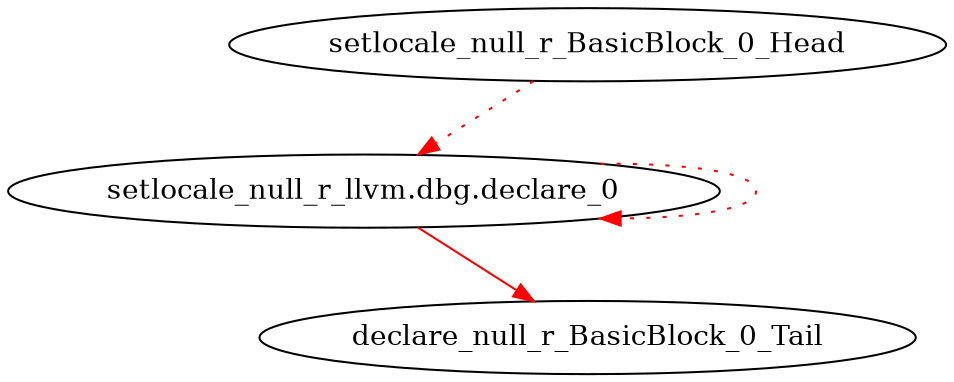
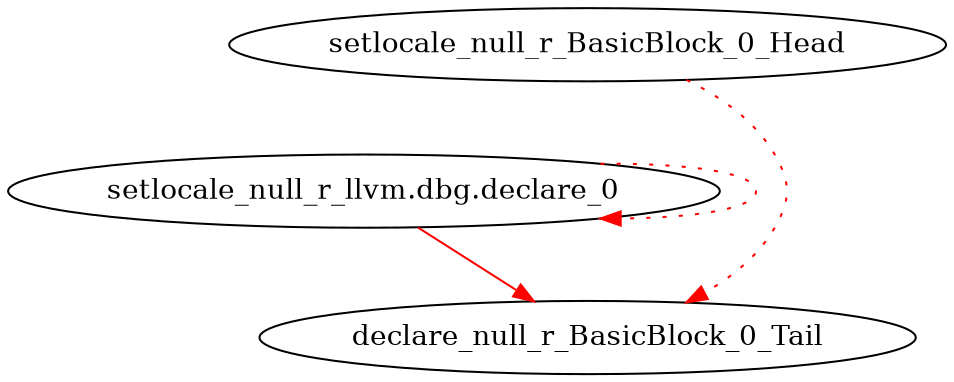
(485, 112) -> (786, 181)
